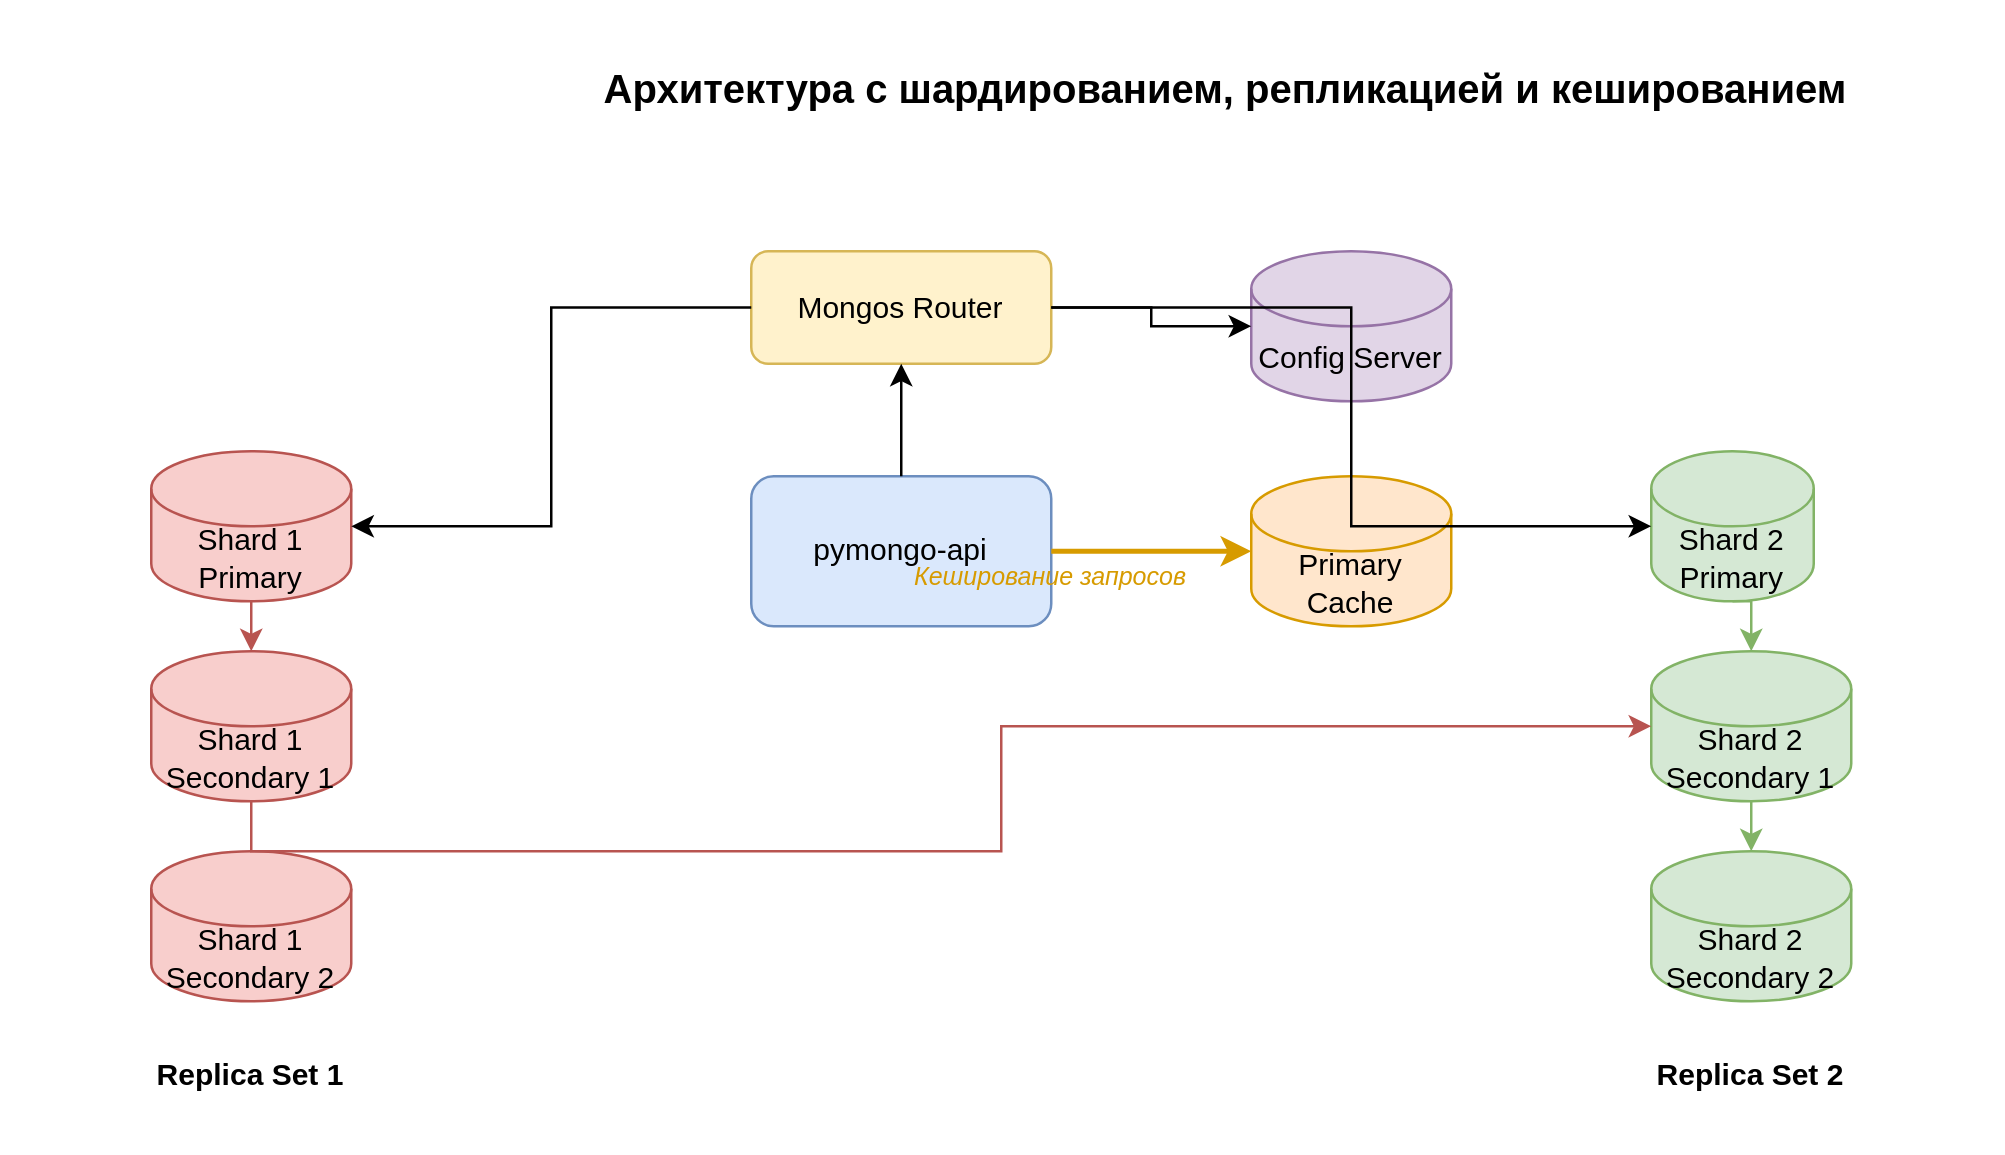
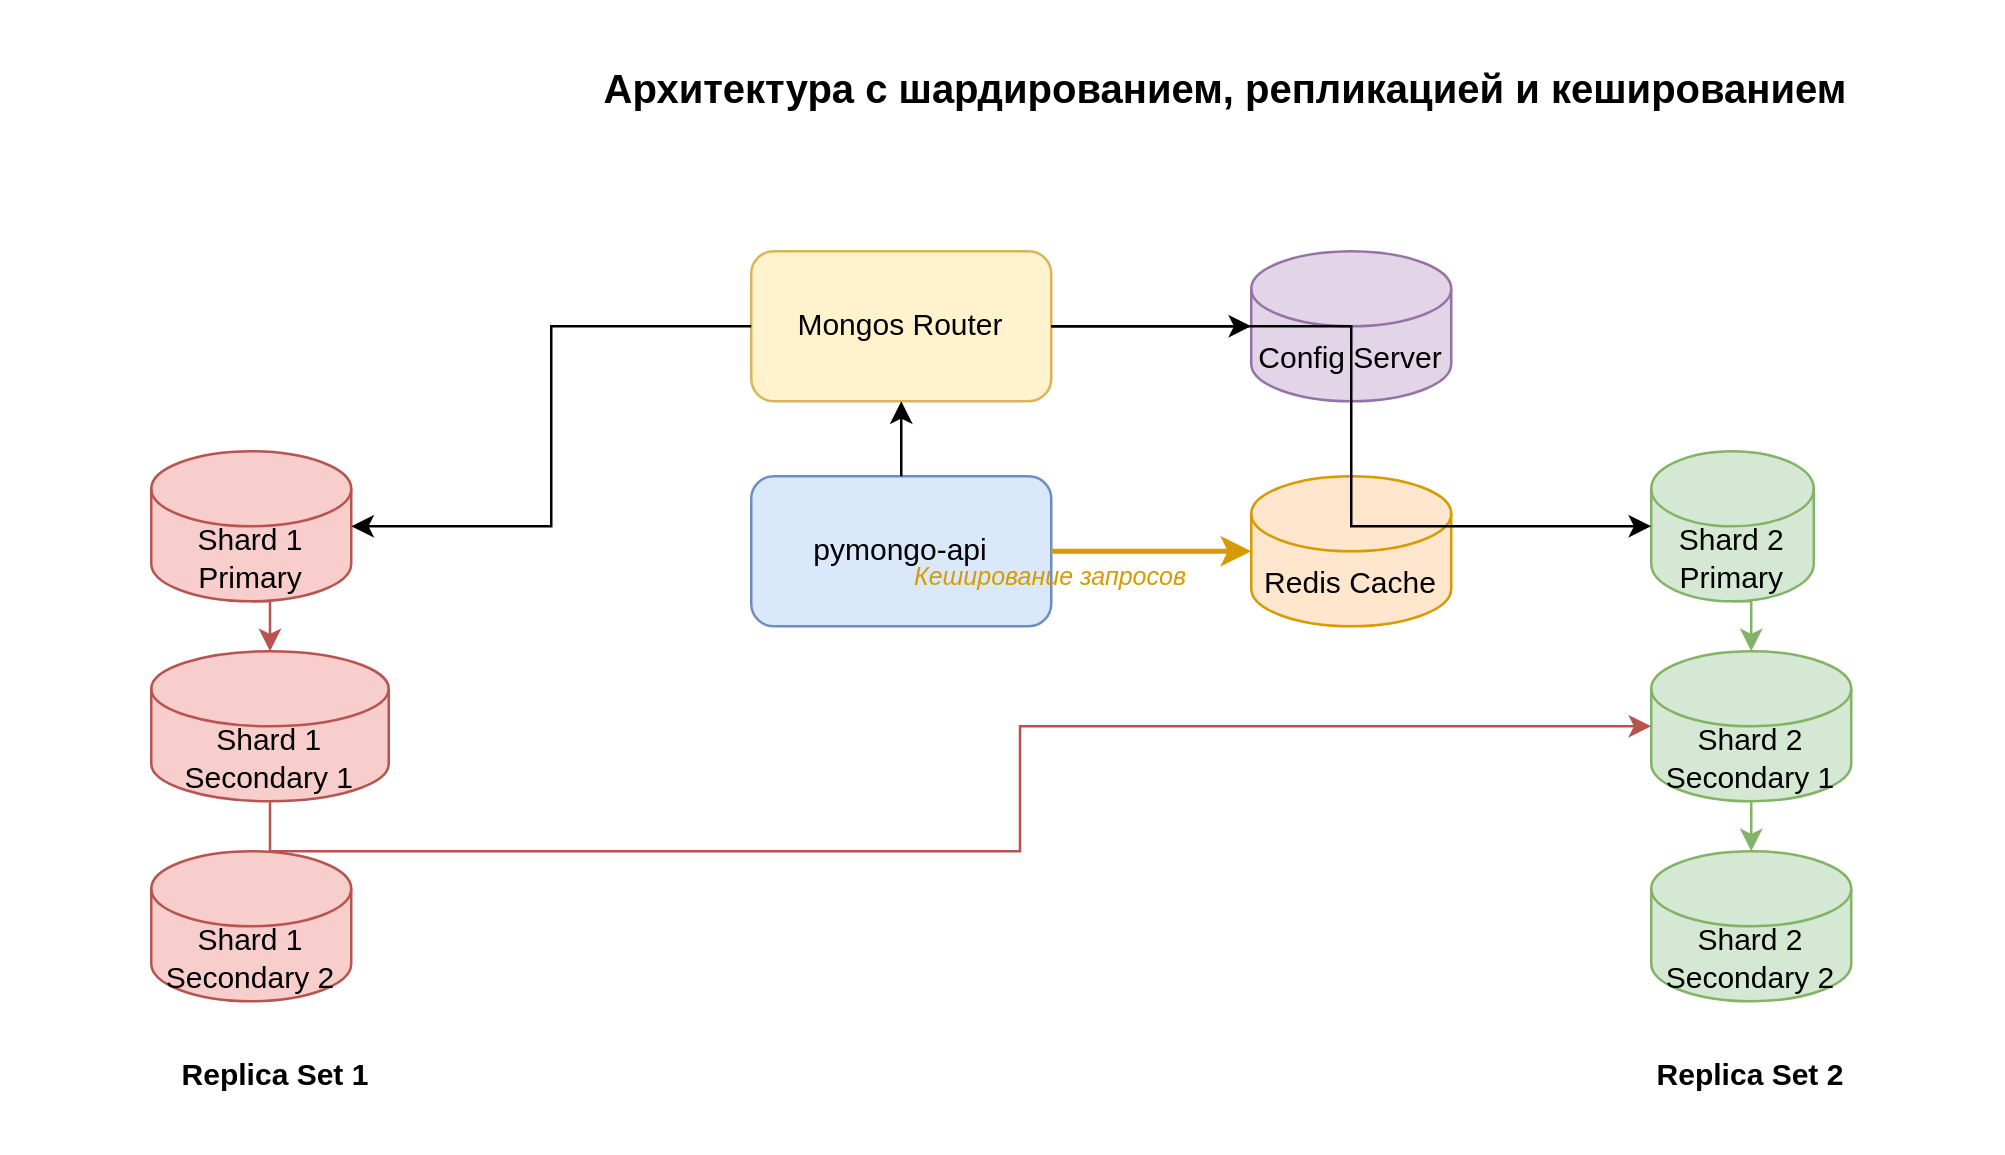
(901, 308) -> (901, 326)
(1351, 584) -> (1351, 584)
(251, 726) -> (270, 726)
(251, 1076) -> (276, 1076)
